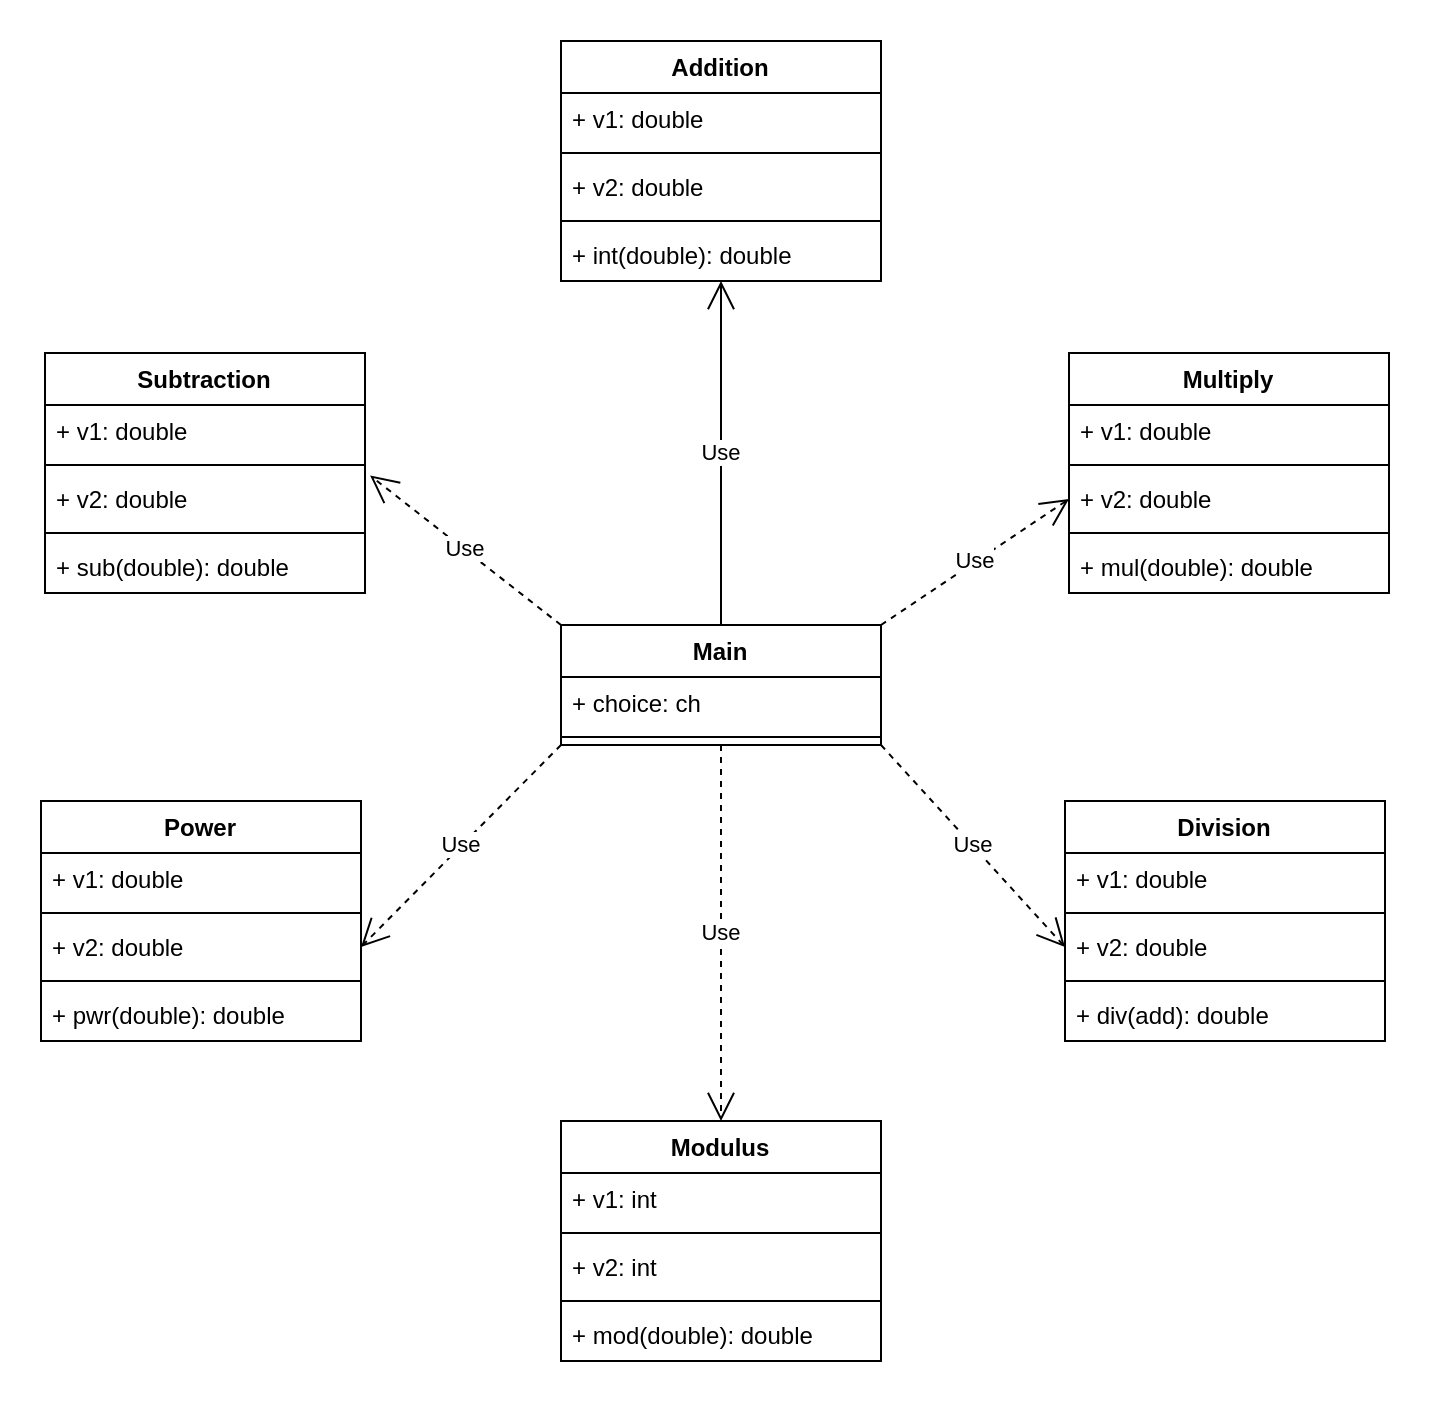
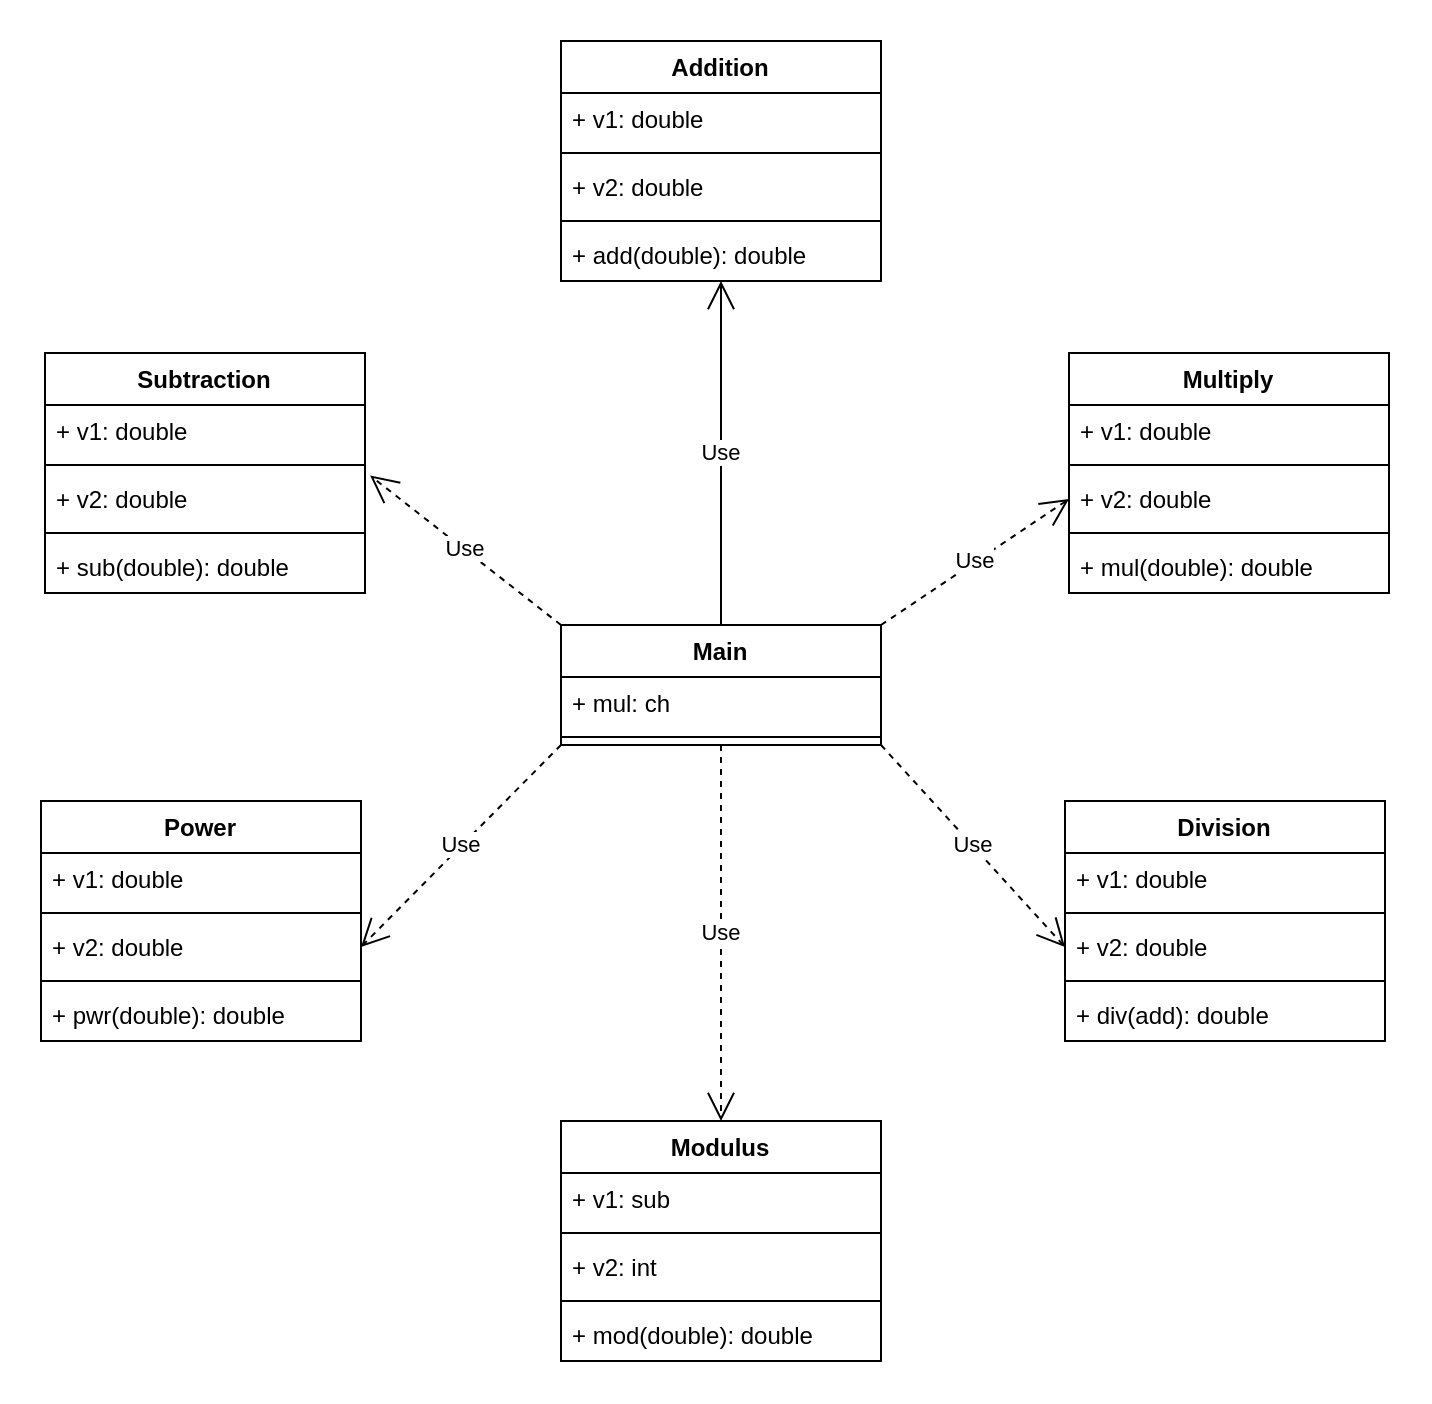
(694, 256) -> (698, 256)
(640, 704) -> (620, 704)
(620, 1200) -> (623, 1200)
